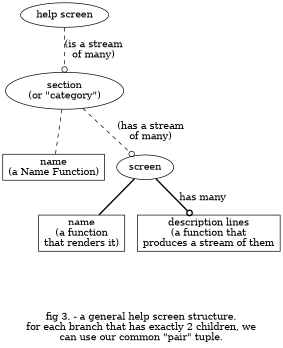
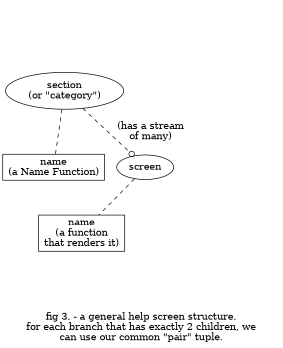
(65, 15) -> none
(117, 197) -> (117, 197)
(209, 233) -> none
